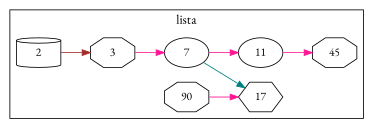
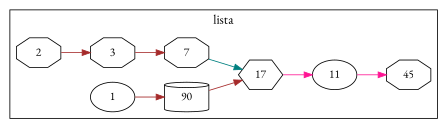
(39, 53) -> (39, 53)
(146, 53) -> (146, 53)
(187, 53) -> (187, 53)
(220, 53) -> (294, 75)
none -> (113, 97)
(187, 97) -> (187, 97)
(220, 97) -> (222, 86)
